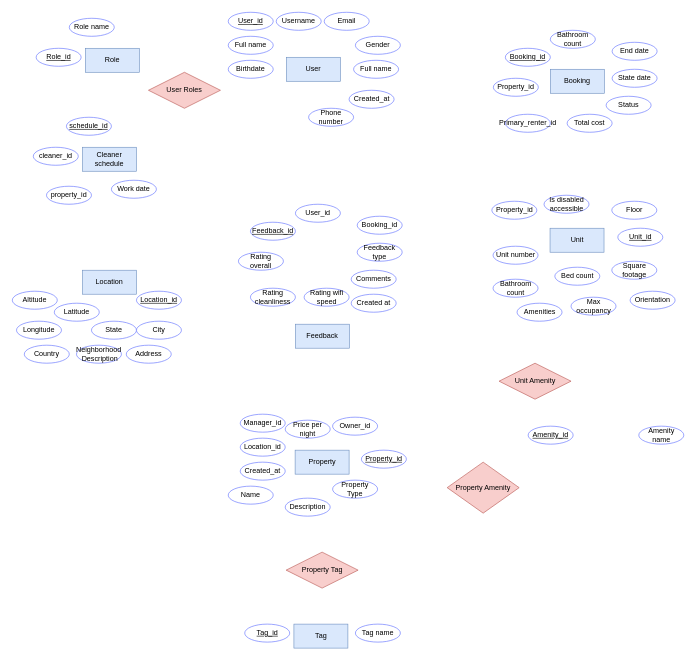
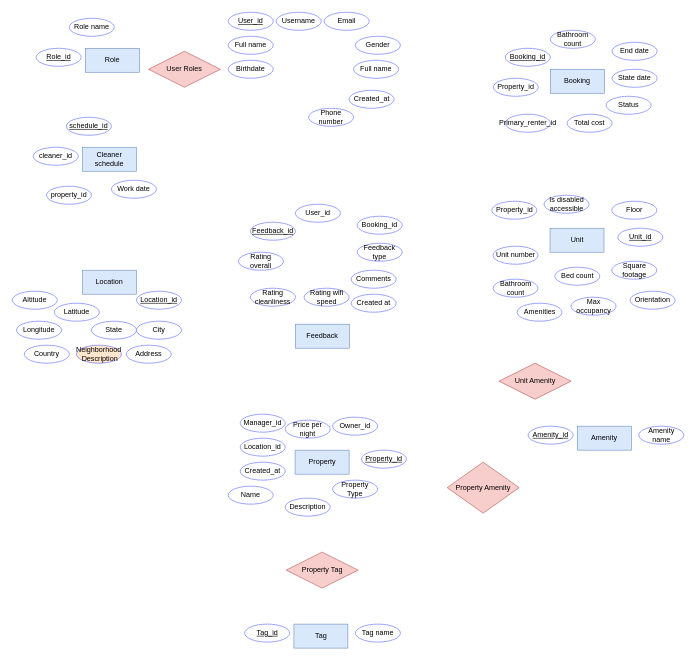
(314, 69) -> none
(185, 90) -> (185, 69)
(99, 354) -> (99, 354)
none -> (605, 438)
